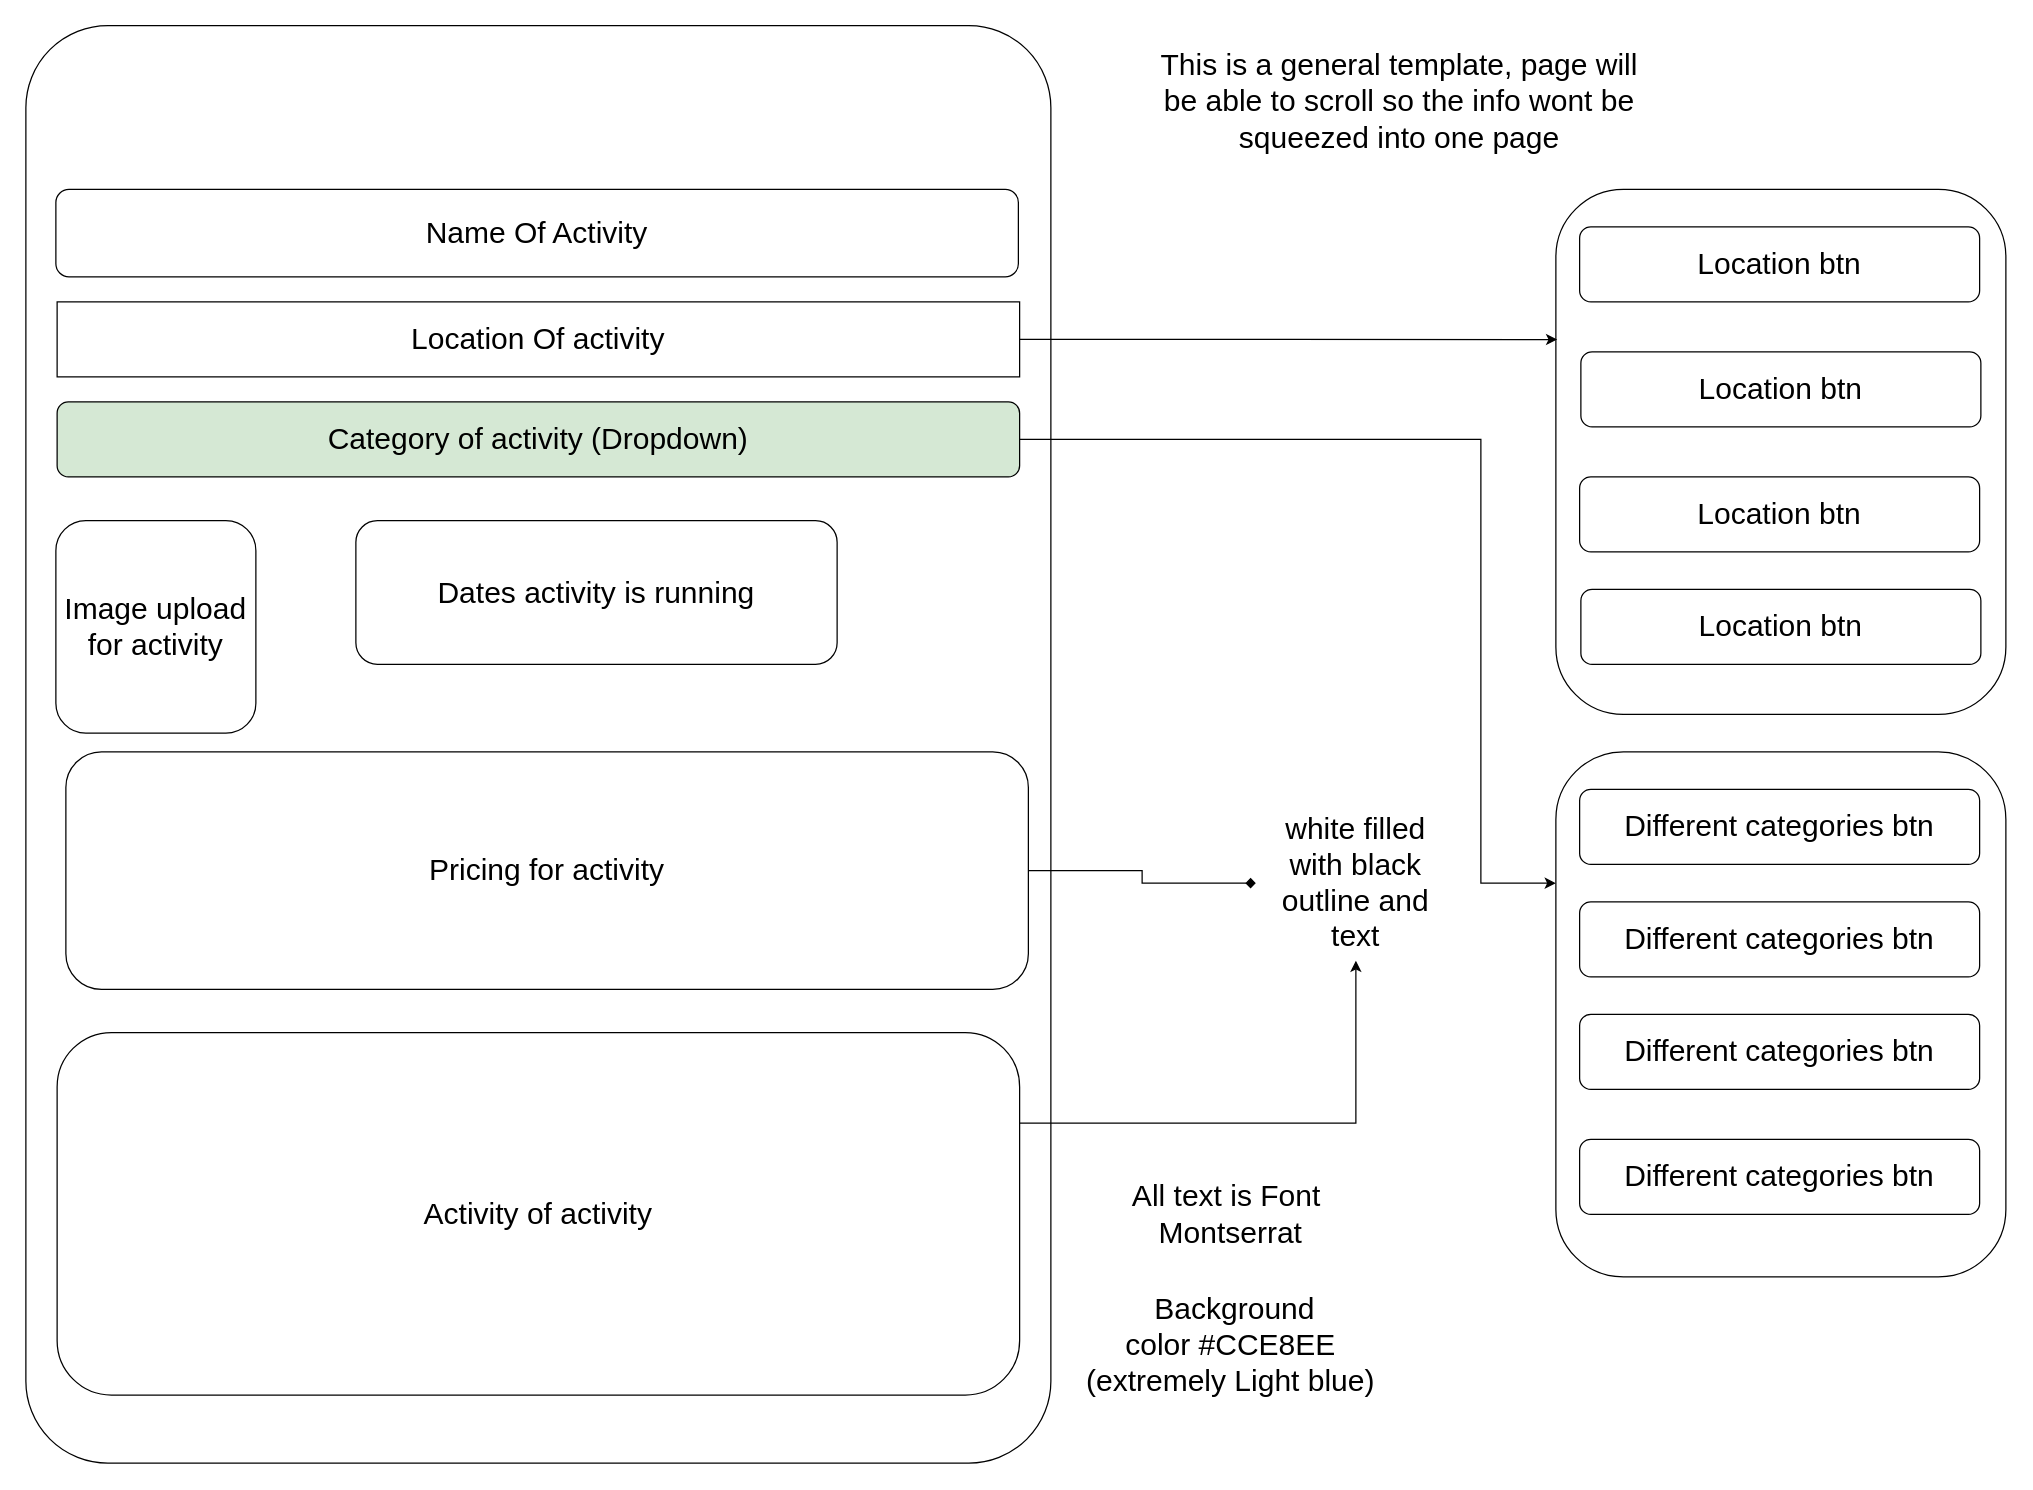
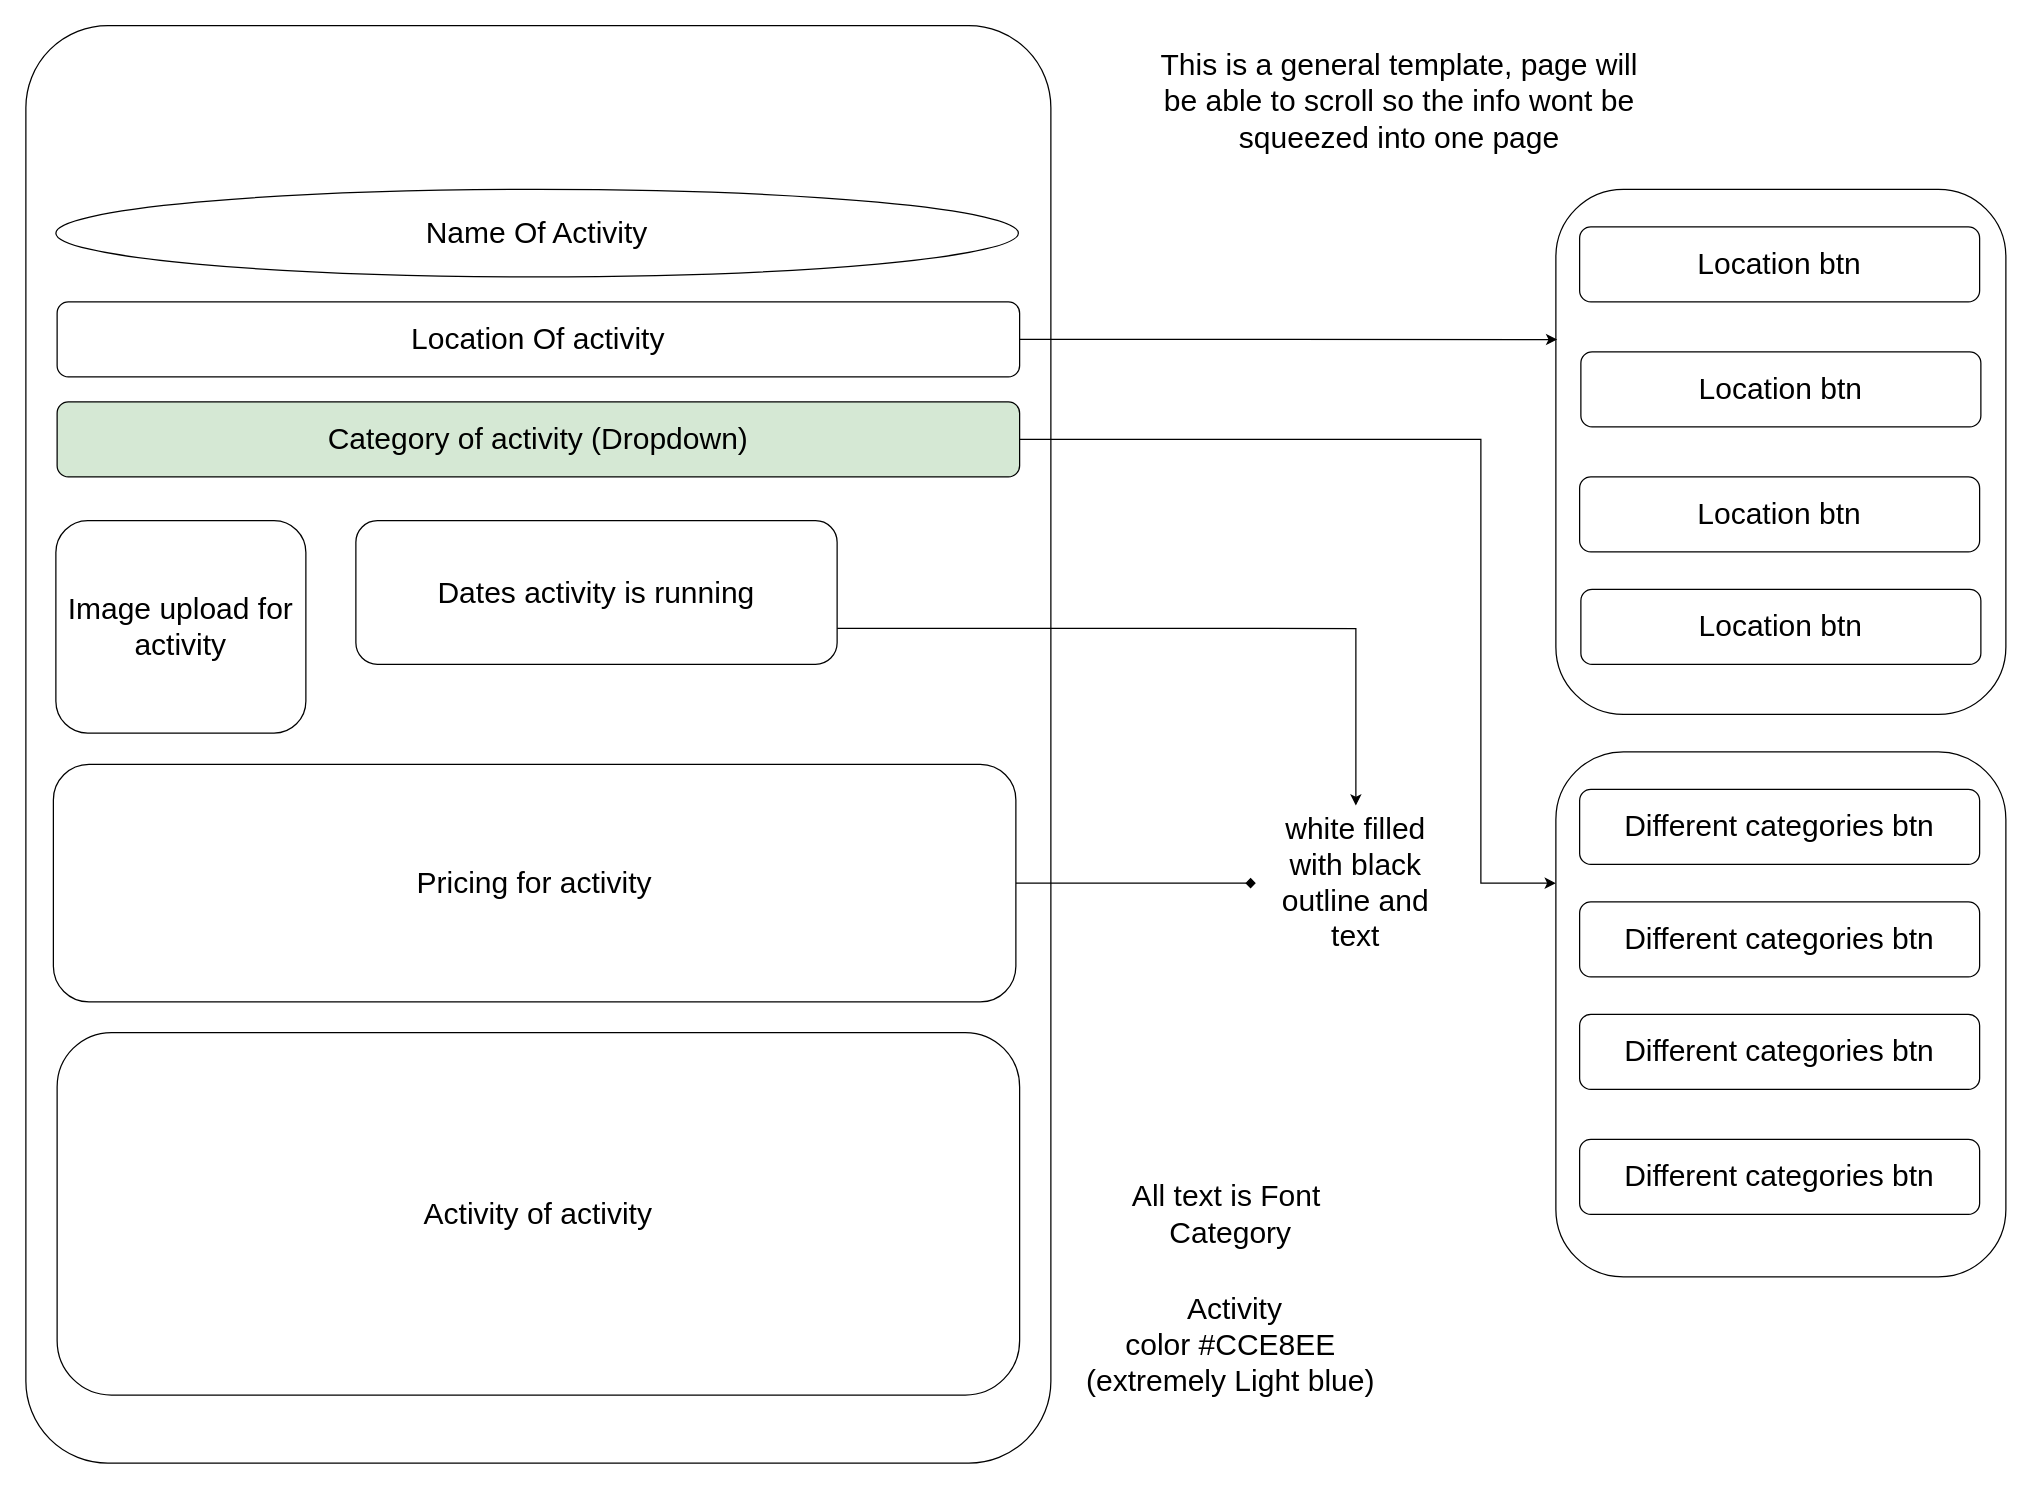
(537, 233) -> (537, 233)
(538, 339) -> (538, 339)
(156, 627) -> (181, 627)
none -> (1180, 628)
(547, 871) -> (534, 883)
(1265, 1123) -> none
(1231, 1214) -> (1231, 1214)
(1231, 1346) -> (1231, 1346)
